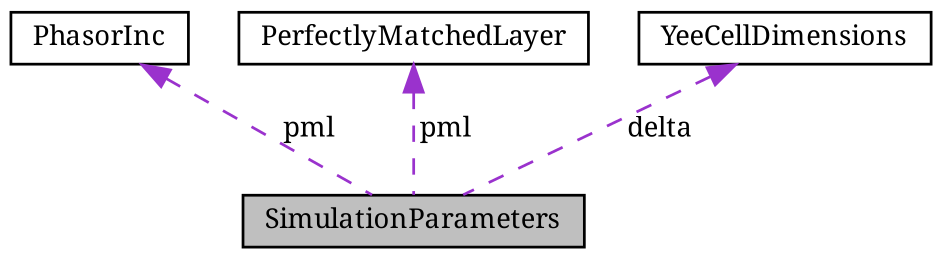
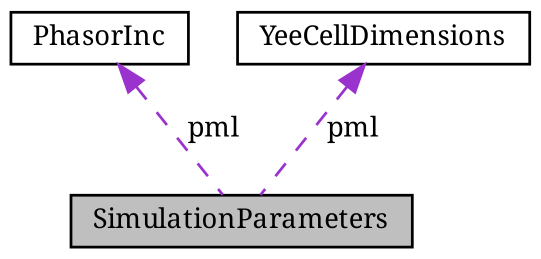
(414, 38) -> none
(658, 130) -> (351, 130)
